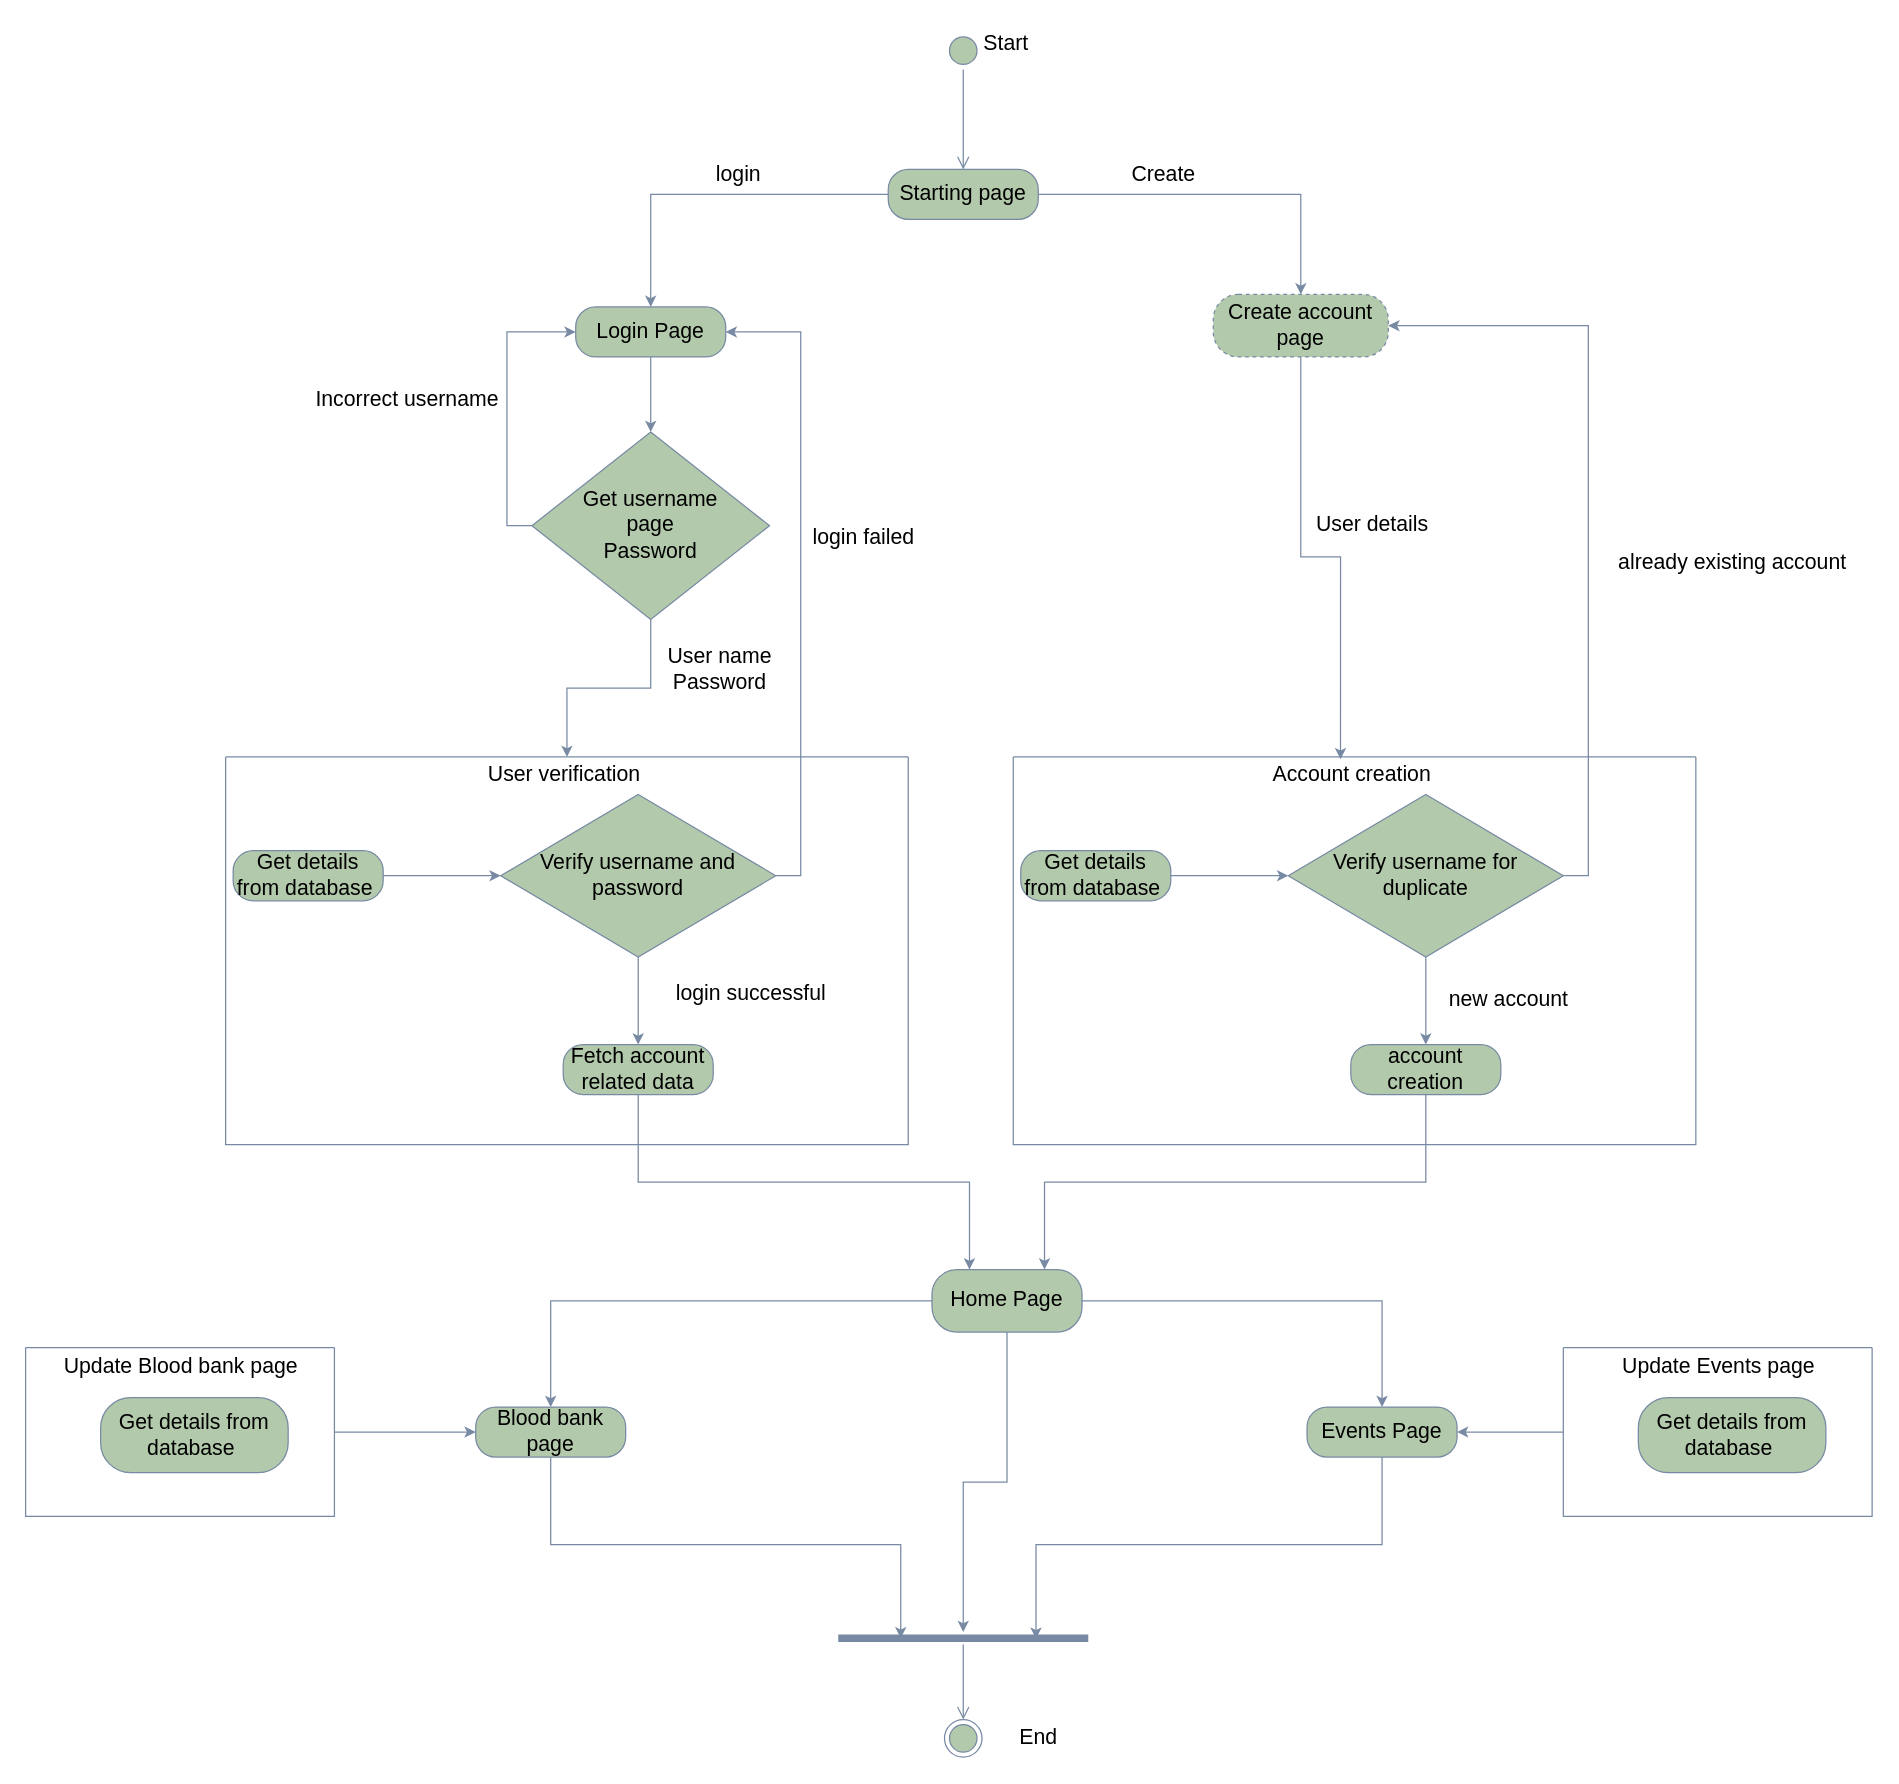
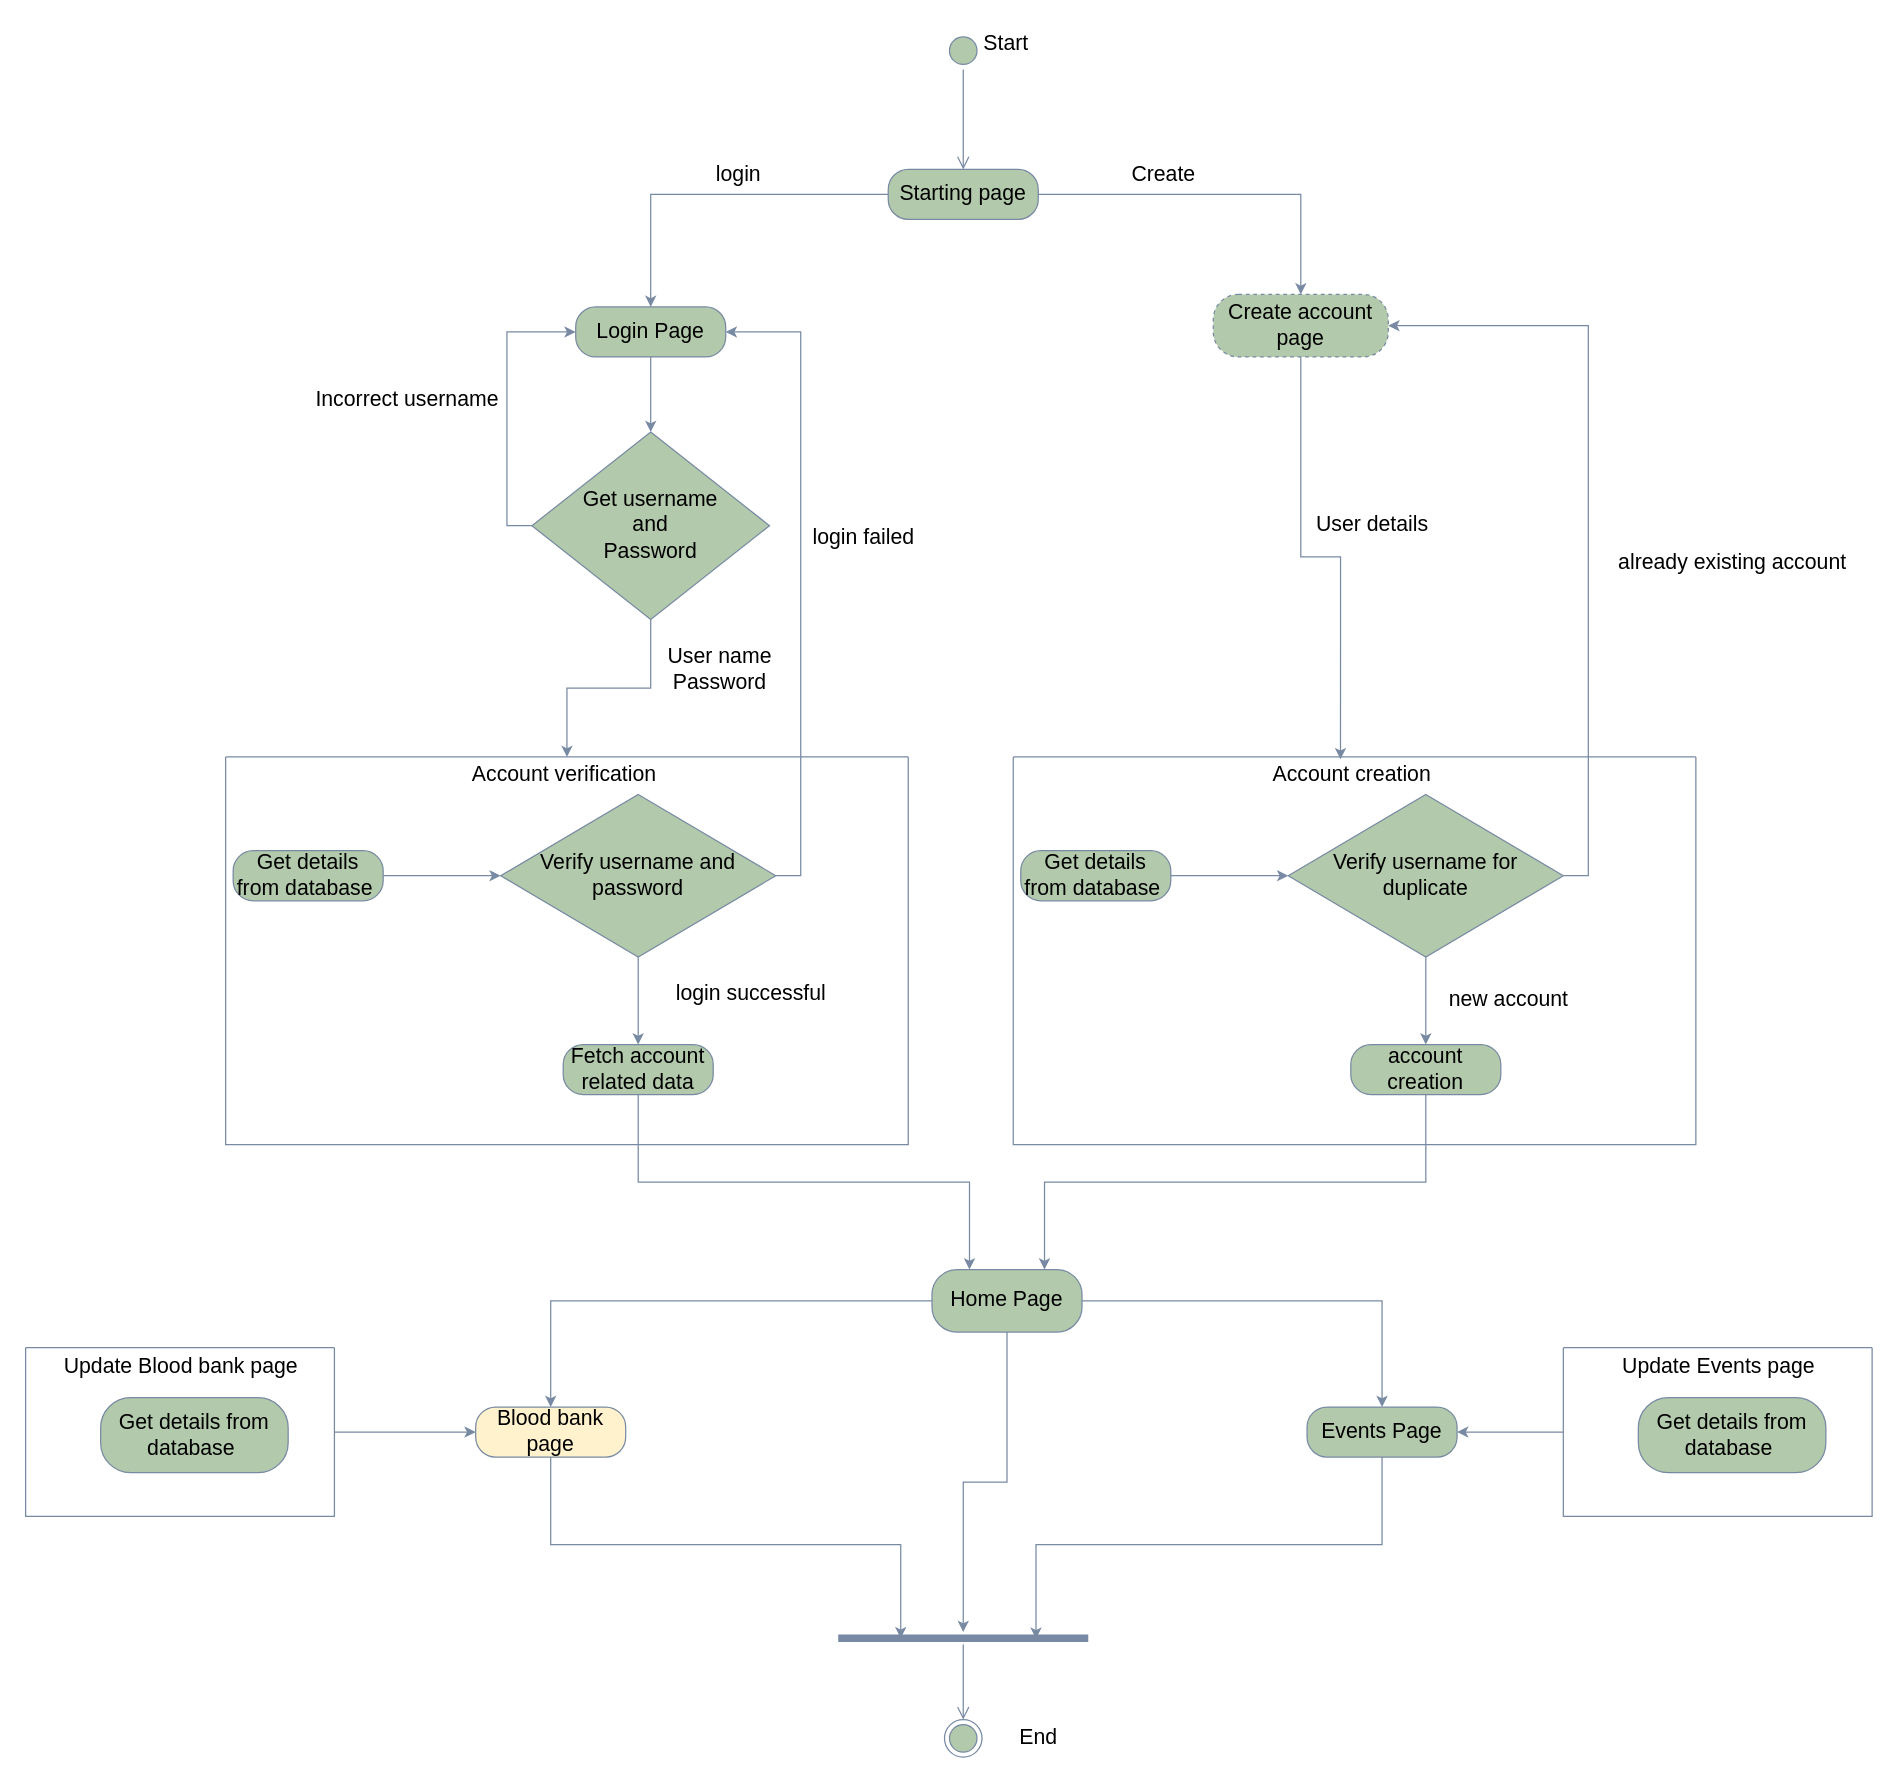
(651, 526) -> (651, 526)
(568, 776) -> (568, 776)
(551, 1432) -> (551, 1432)
